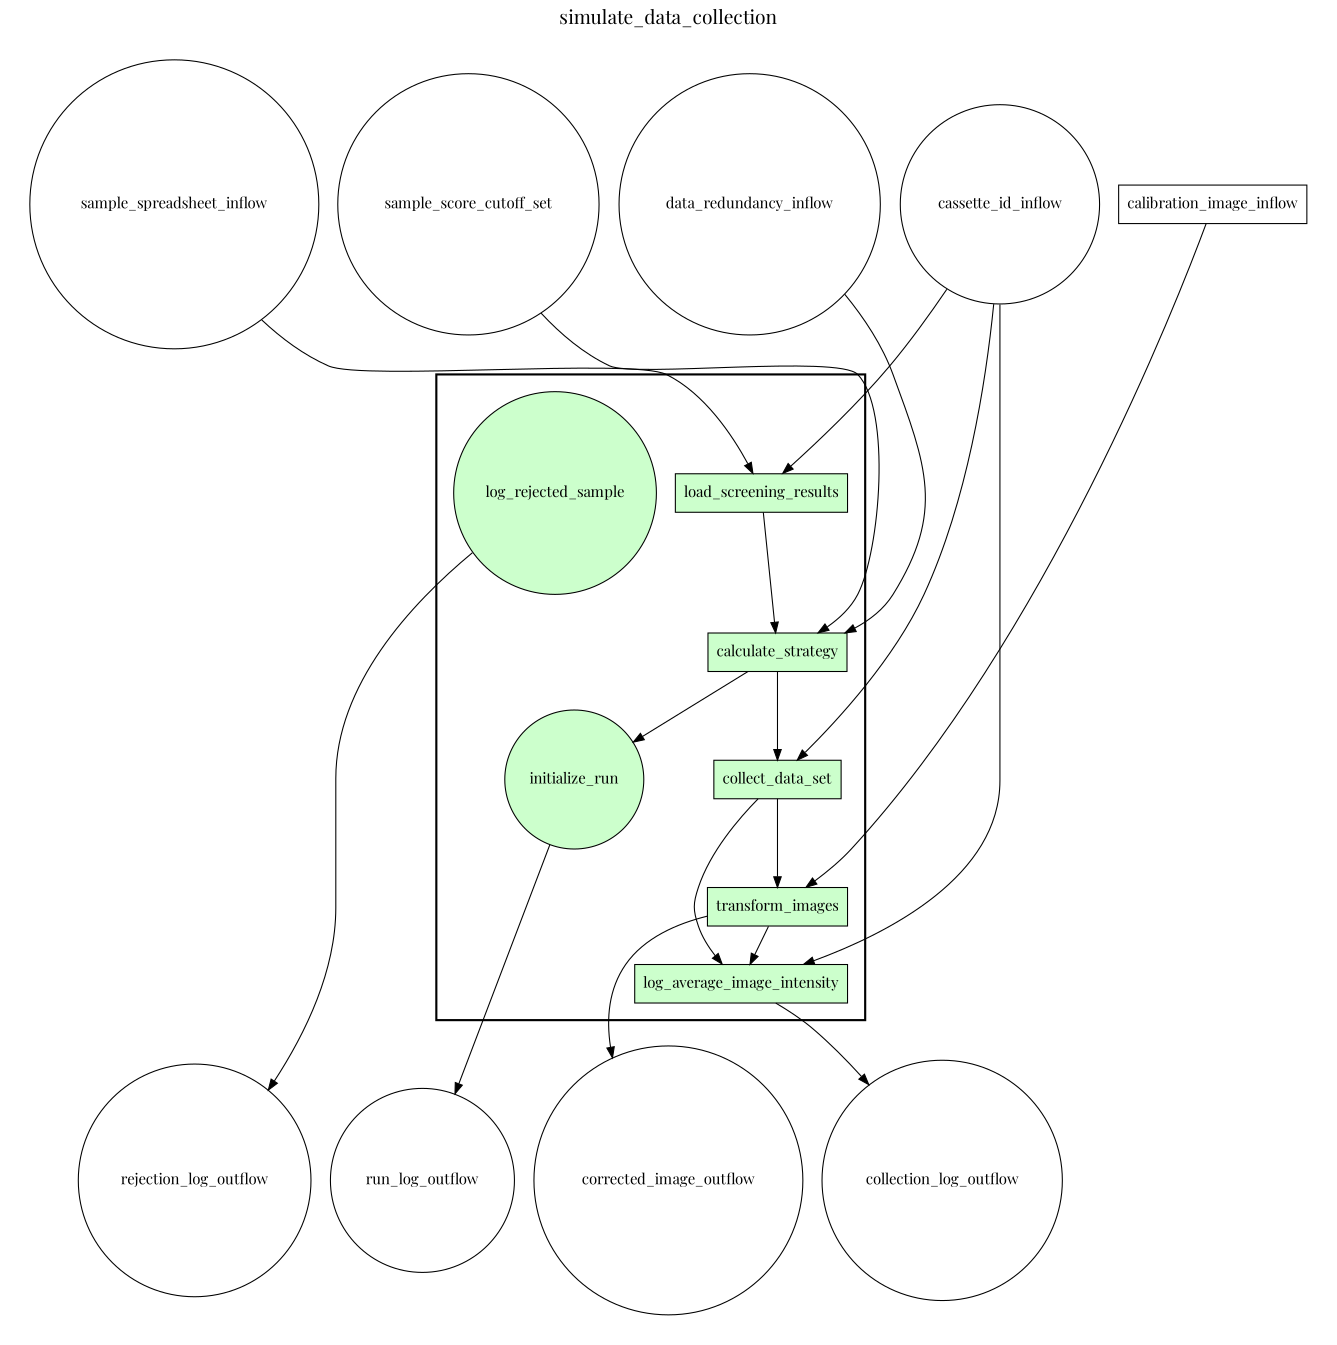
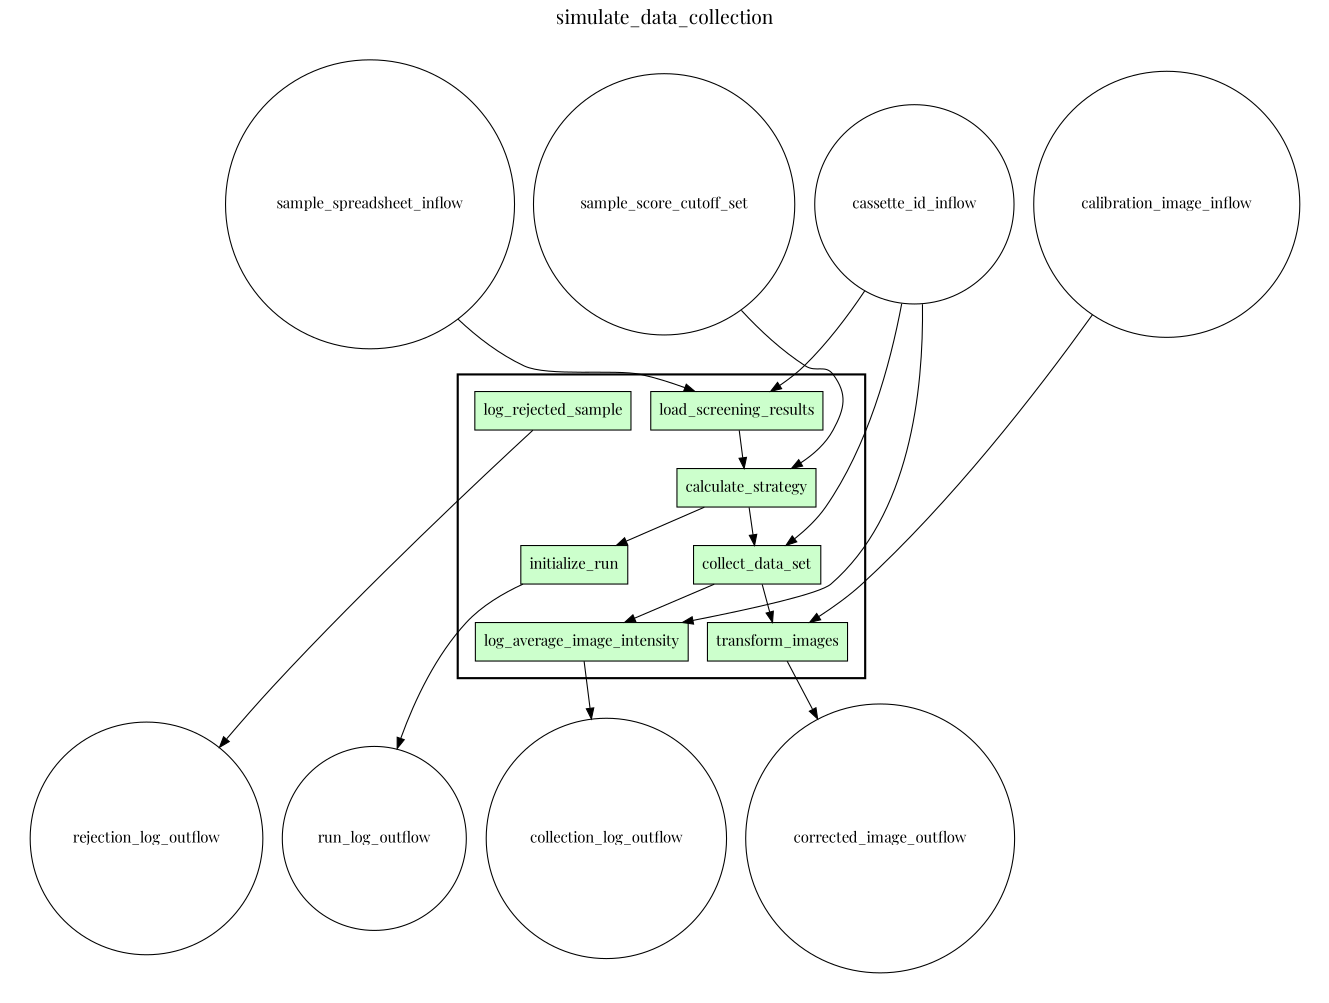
(750, 204) -> none
(1213, 204) -> (1167, 204)
(555, 493) -> (553, 411)
(574, 779) -> (574, 565)
(762, 940) -> none
